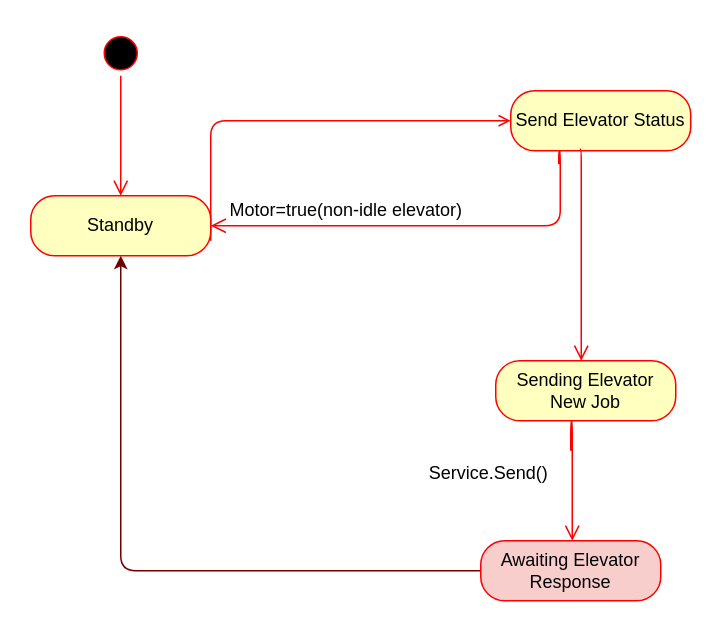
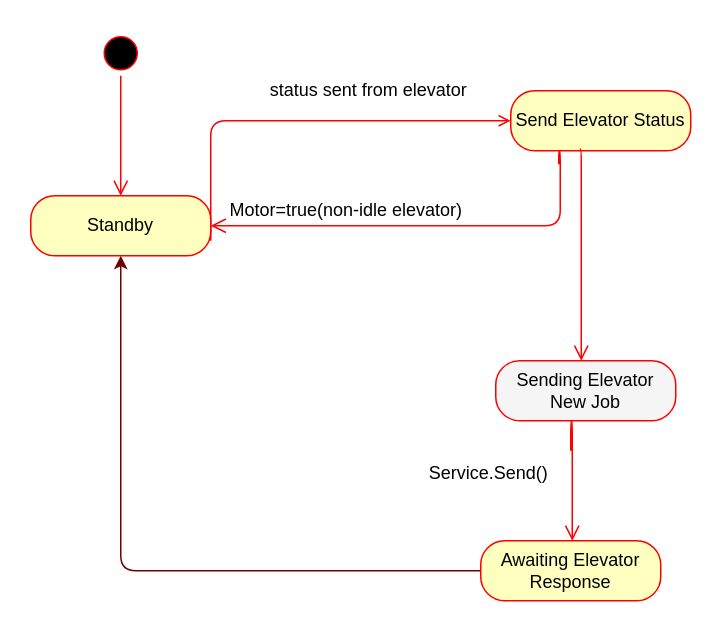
none -> (368, 91)
(586, 391) -> (586, 391)
(571, 571) -> (571, 571)
